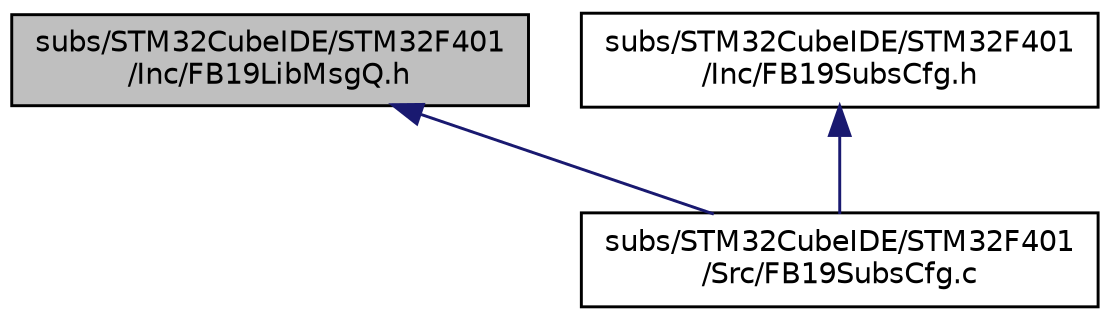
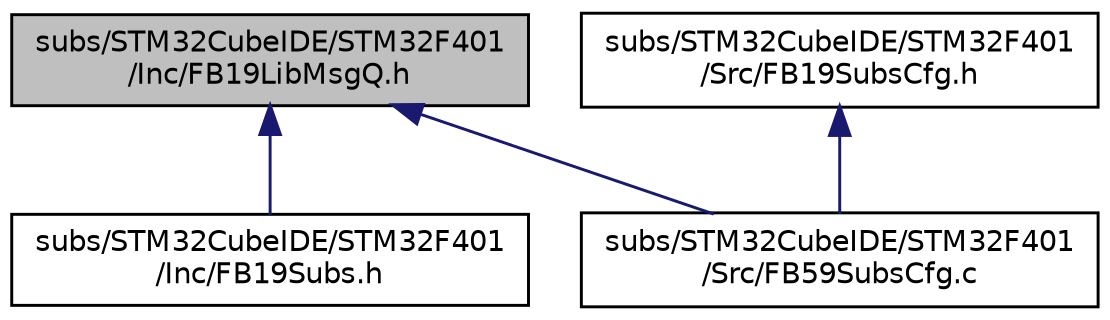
(840, 60) -> (840, 60)
none -> (270, 260)
(840, 260) -> (840, 260)
